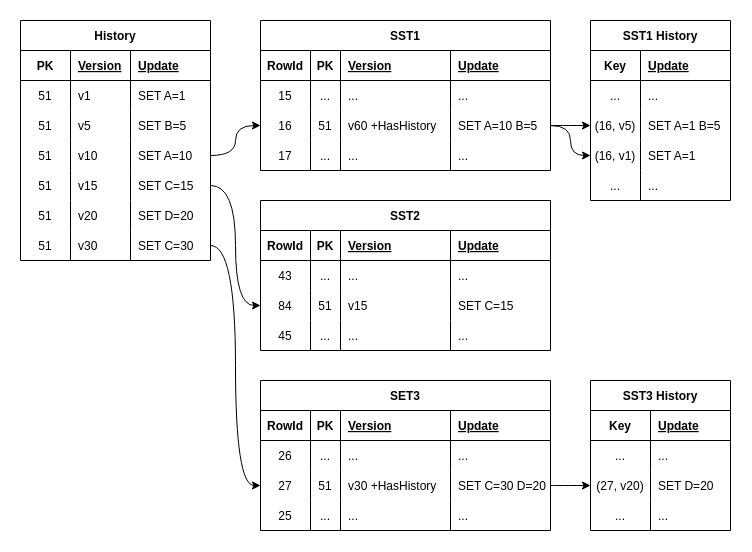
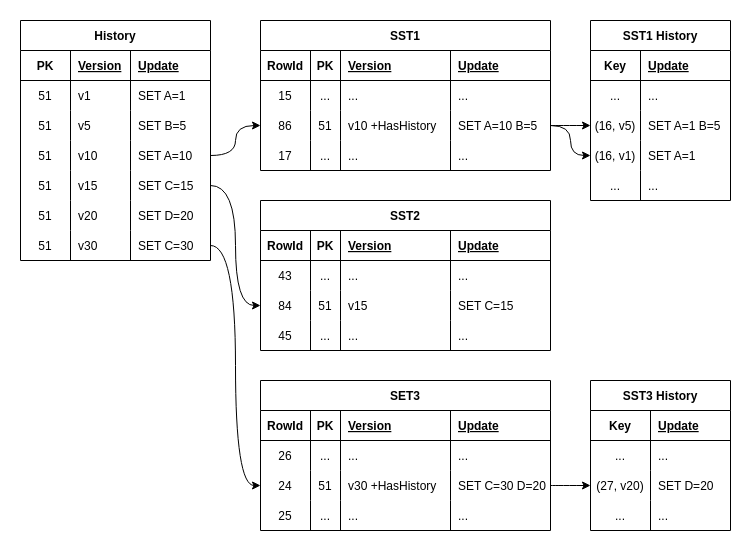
(285, 126) -> (285, 126)
(395, 126) -> (395, 126)
(285, 486) -> (285, 486)
